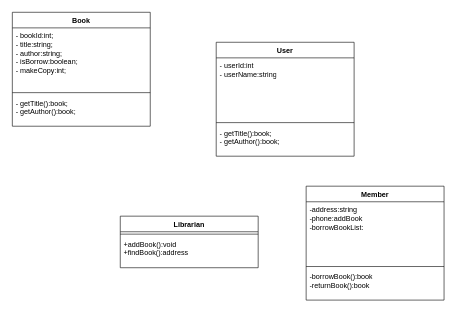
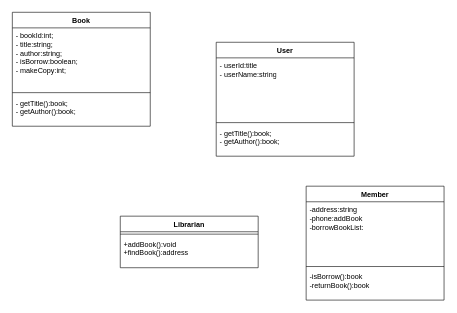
(251, 71) -> (251, 71)
(345, 282) -> (345, 282)
